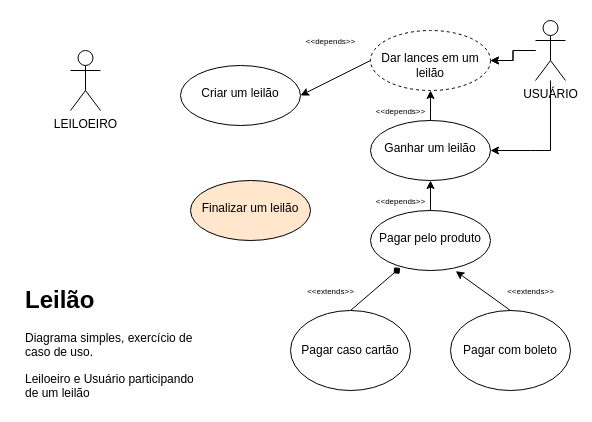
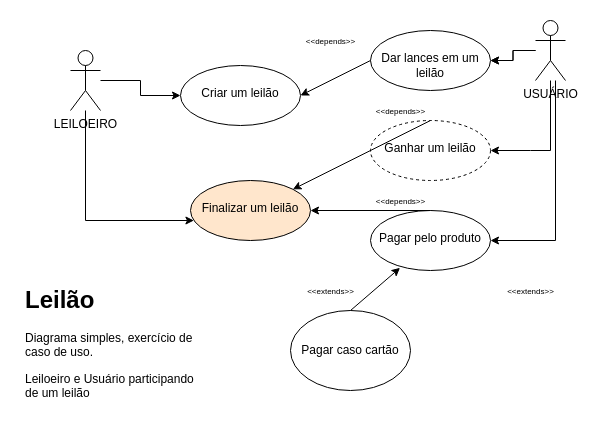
(431, 61) -> (431, 61)
none -> (141, 85)
(431, 109) -> (365, 153)
(431, 151) -> (431, 151)
none -> (556, 190)
(431, 199) -> (374, 211)
none -> (86, 217)
(393, 274) -> (394, 273)
(486, 293) -> none
(511, 351) -> none
